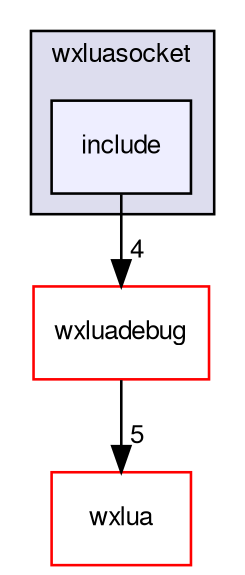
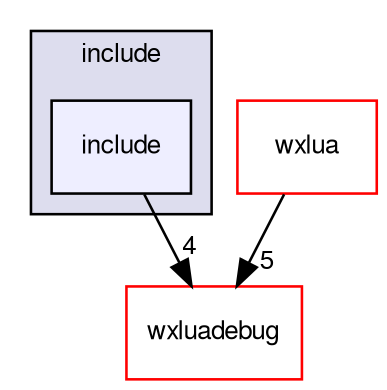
(123, 55) -> (121, 55)
(121, 413) -> (267, 228)
